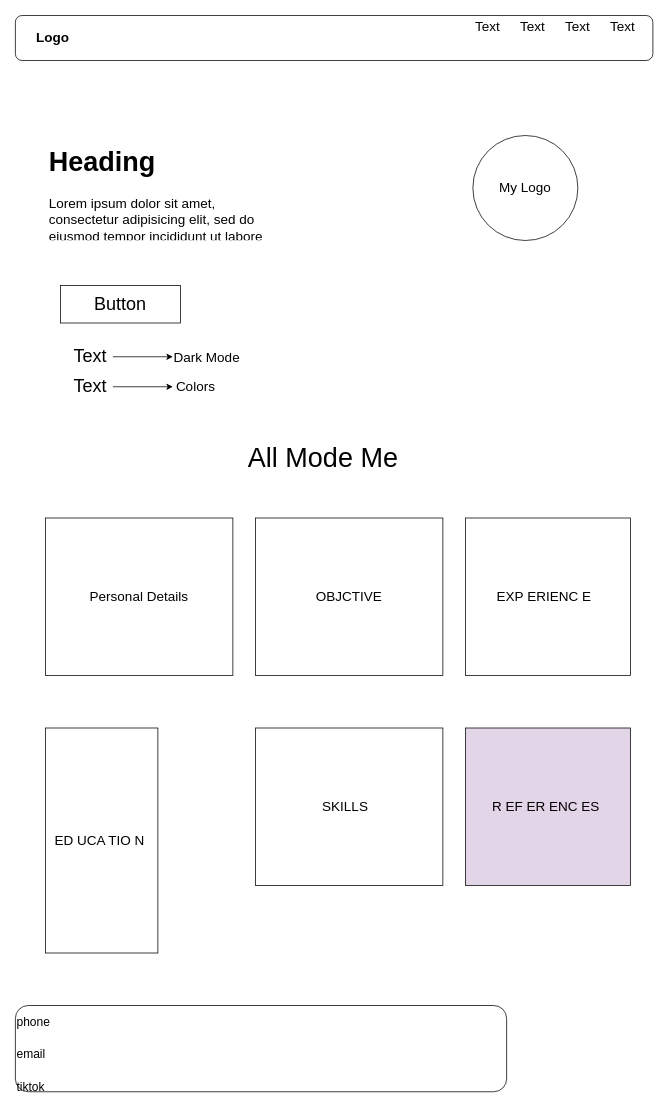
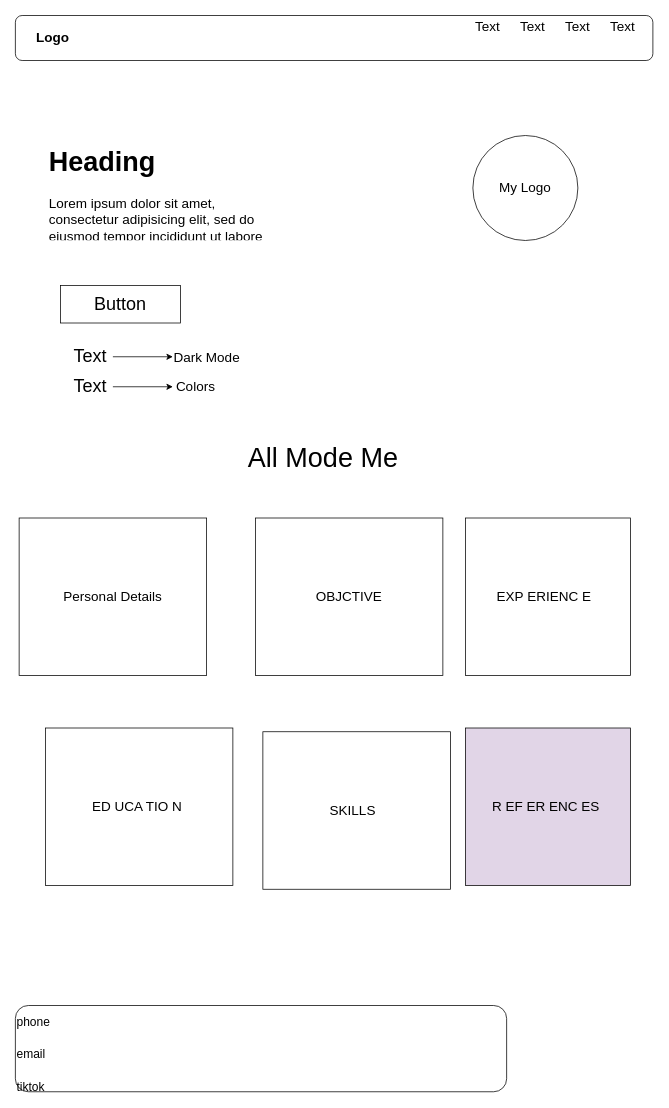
(139, 597) -> (113, 597)
(349, 807) -> (357, 810)
(102, 840) -> (139, 807)
